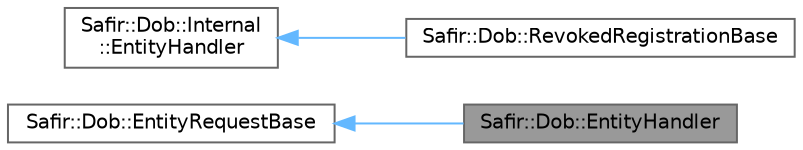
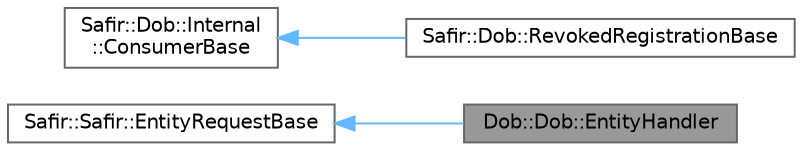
(171, 38) -> (171, 38)
(171, 123) -> (171, 123)
(600, 123) -> (600, 123)
